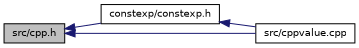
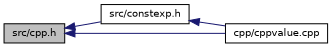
(160, 14) -> (145, 14)
(305, 33) -> (277, 33)
